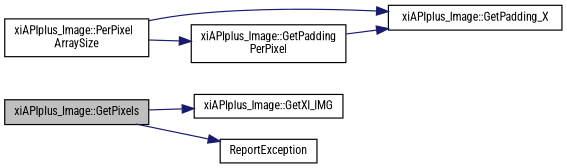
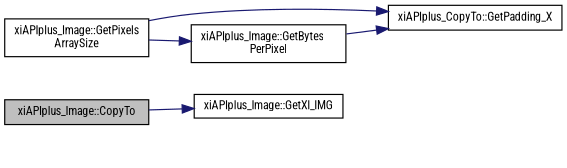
(475, 18) -> (475, 18)
(77, 38) -> (77, 38)
(269, 44) -> (269, 44)
(77, 112) -> (77, 112)
(269, 151) -> none
